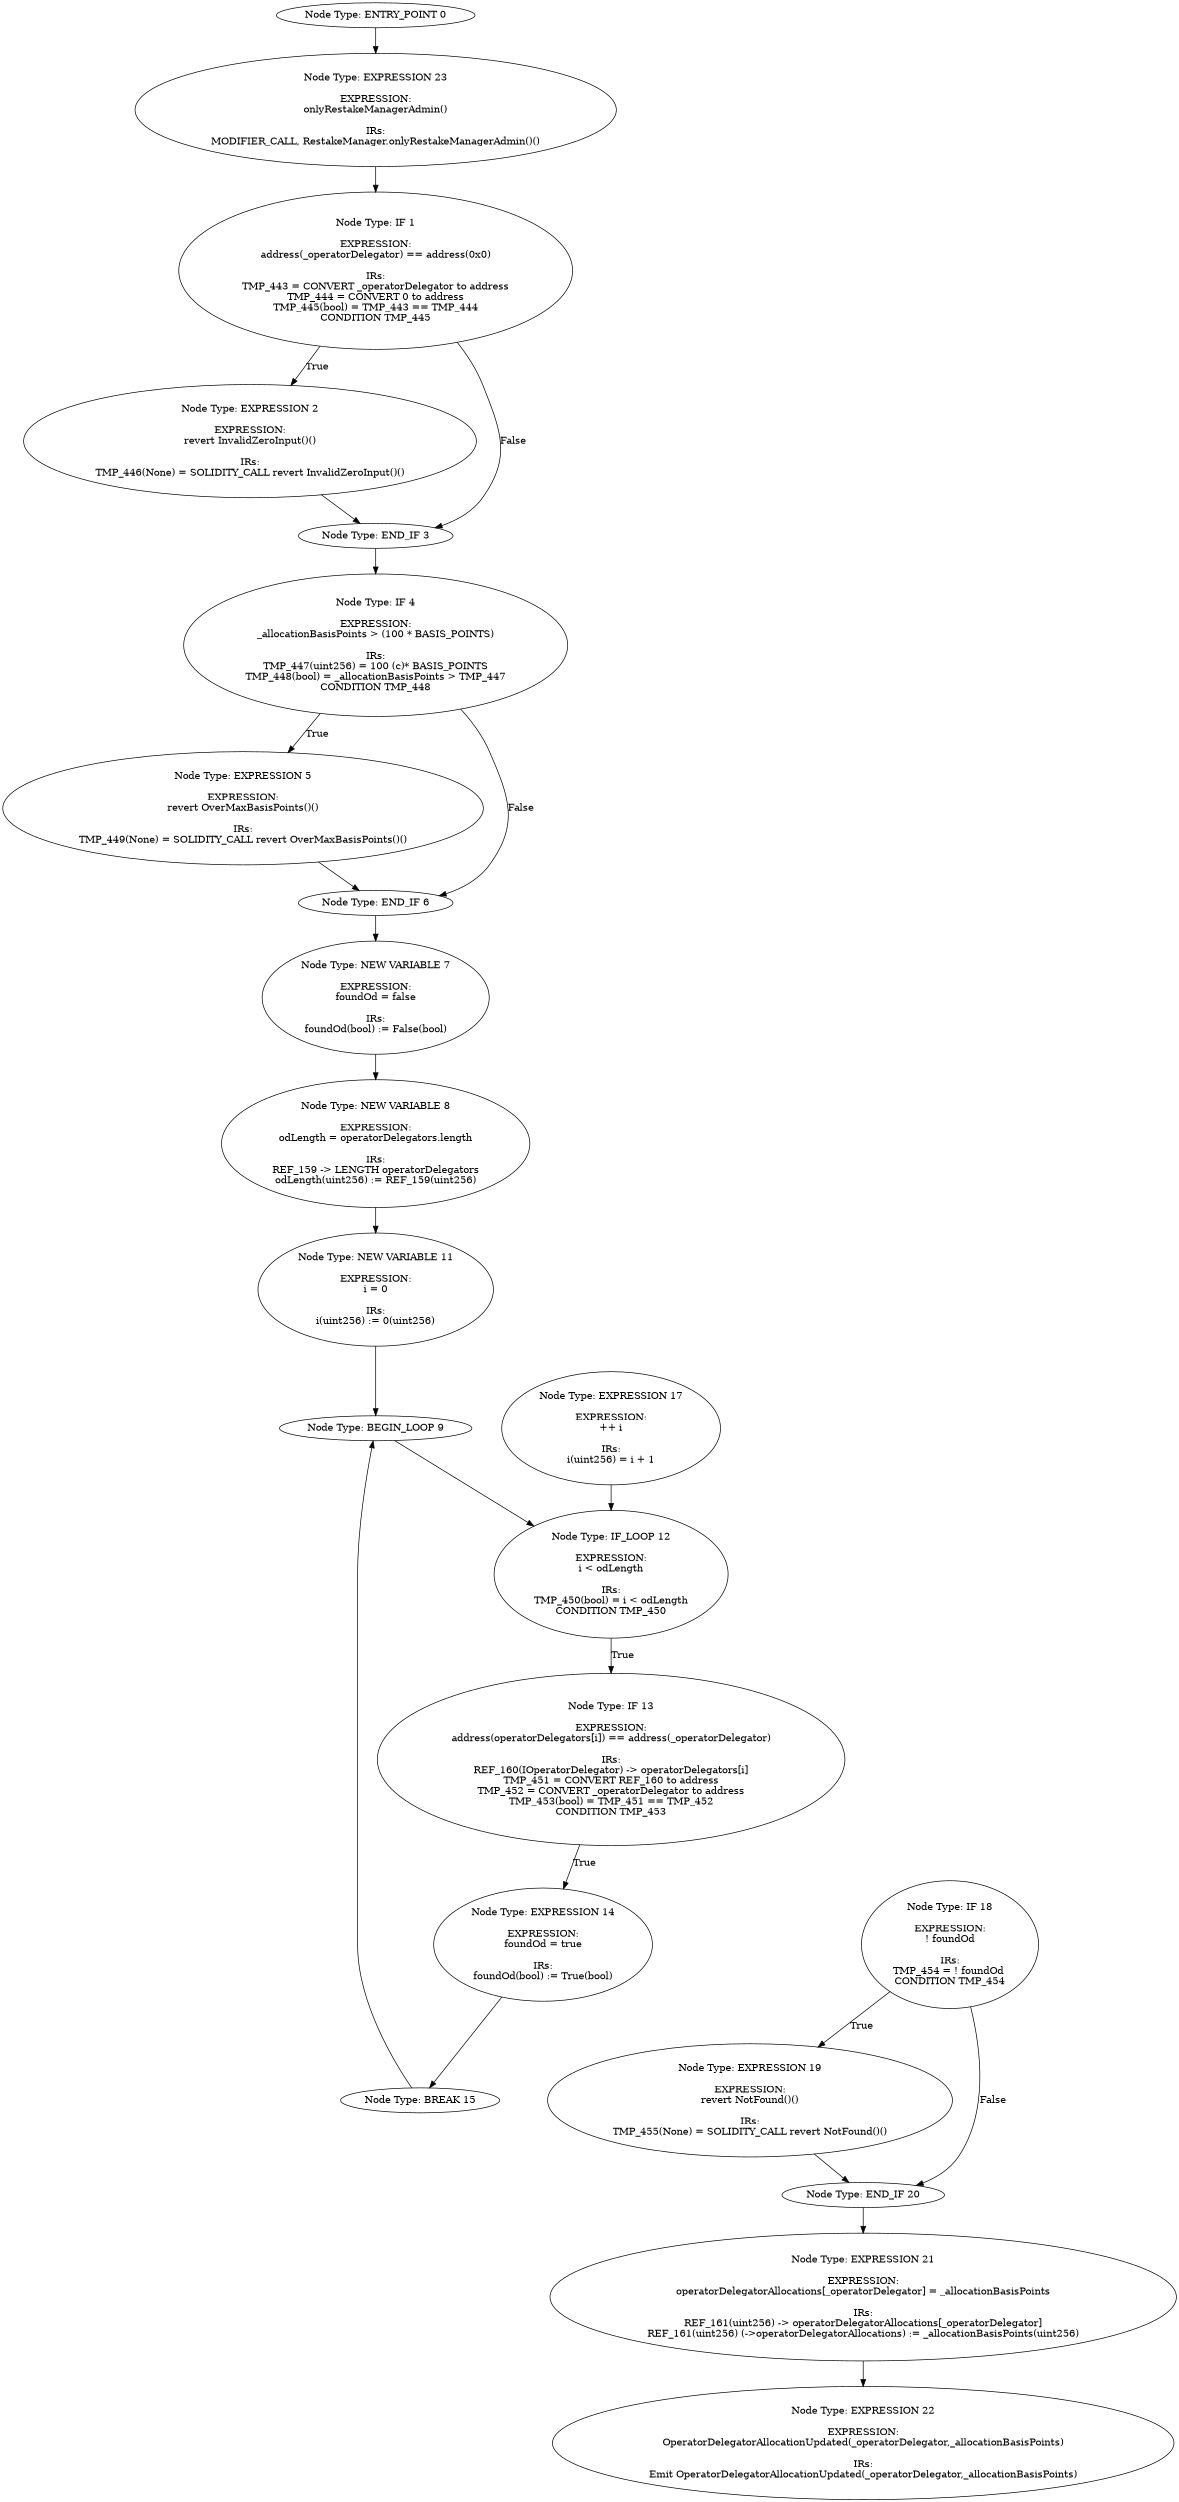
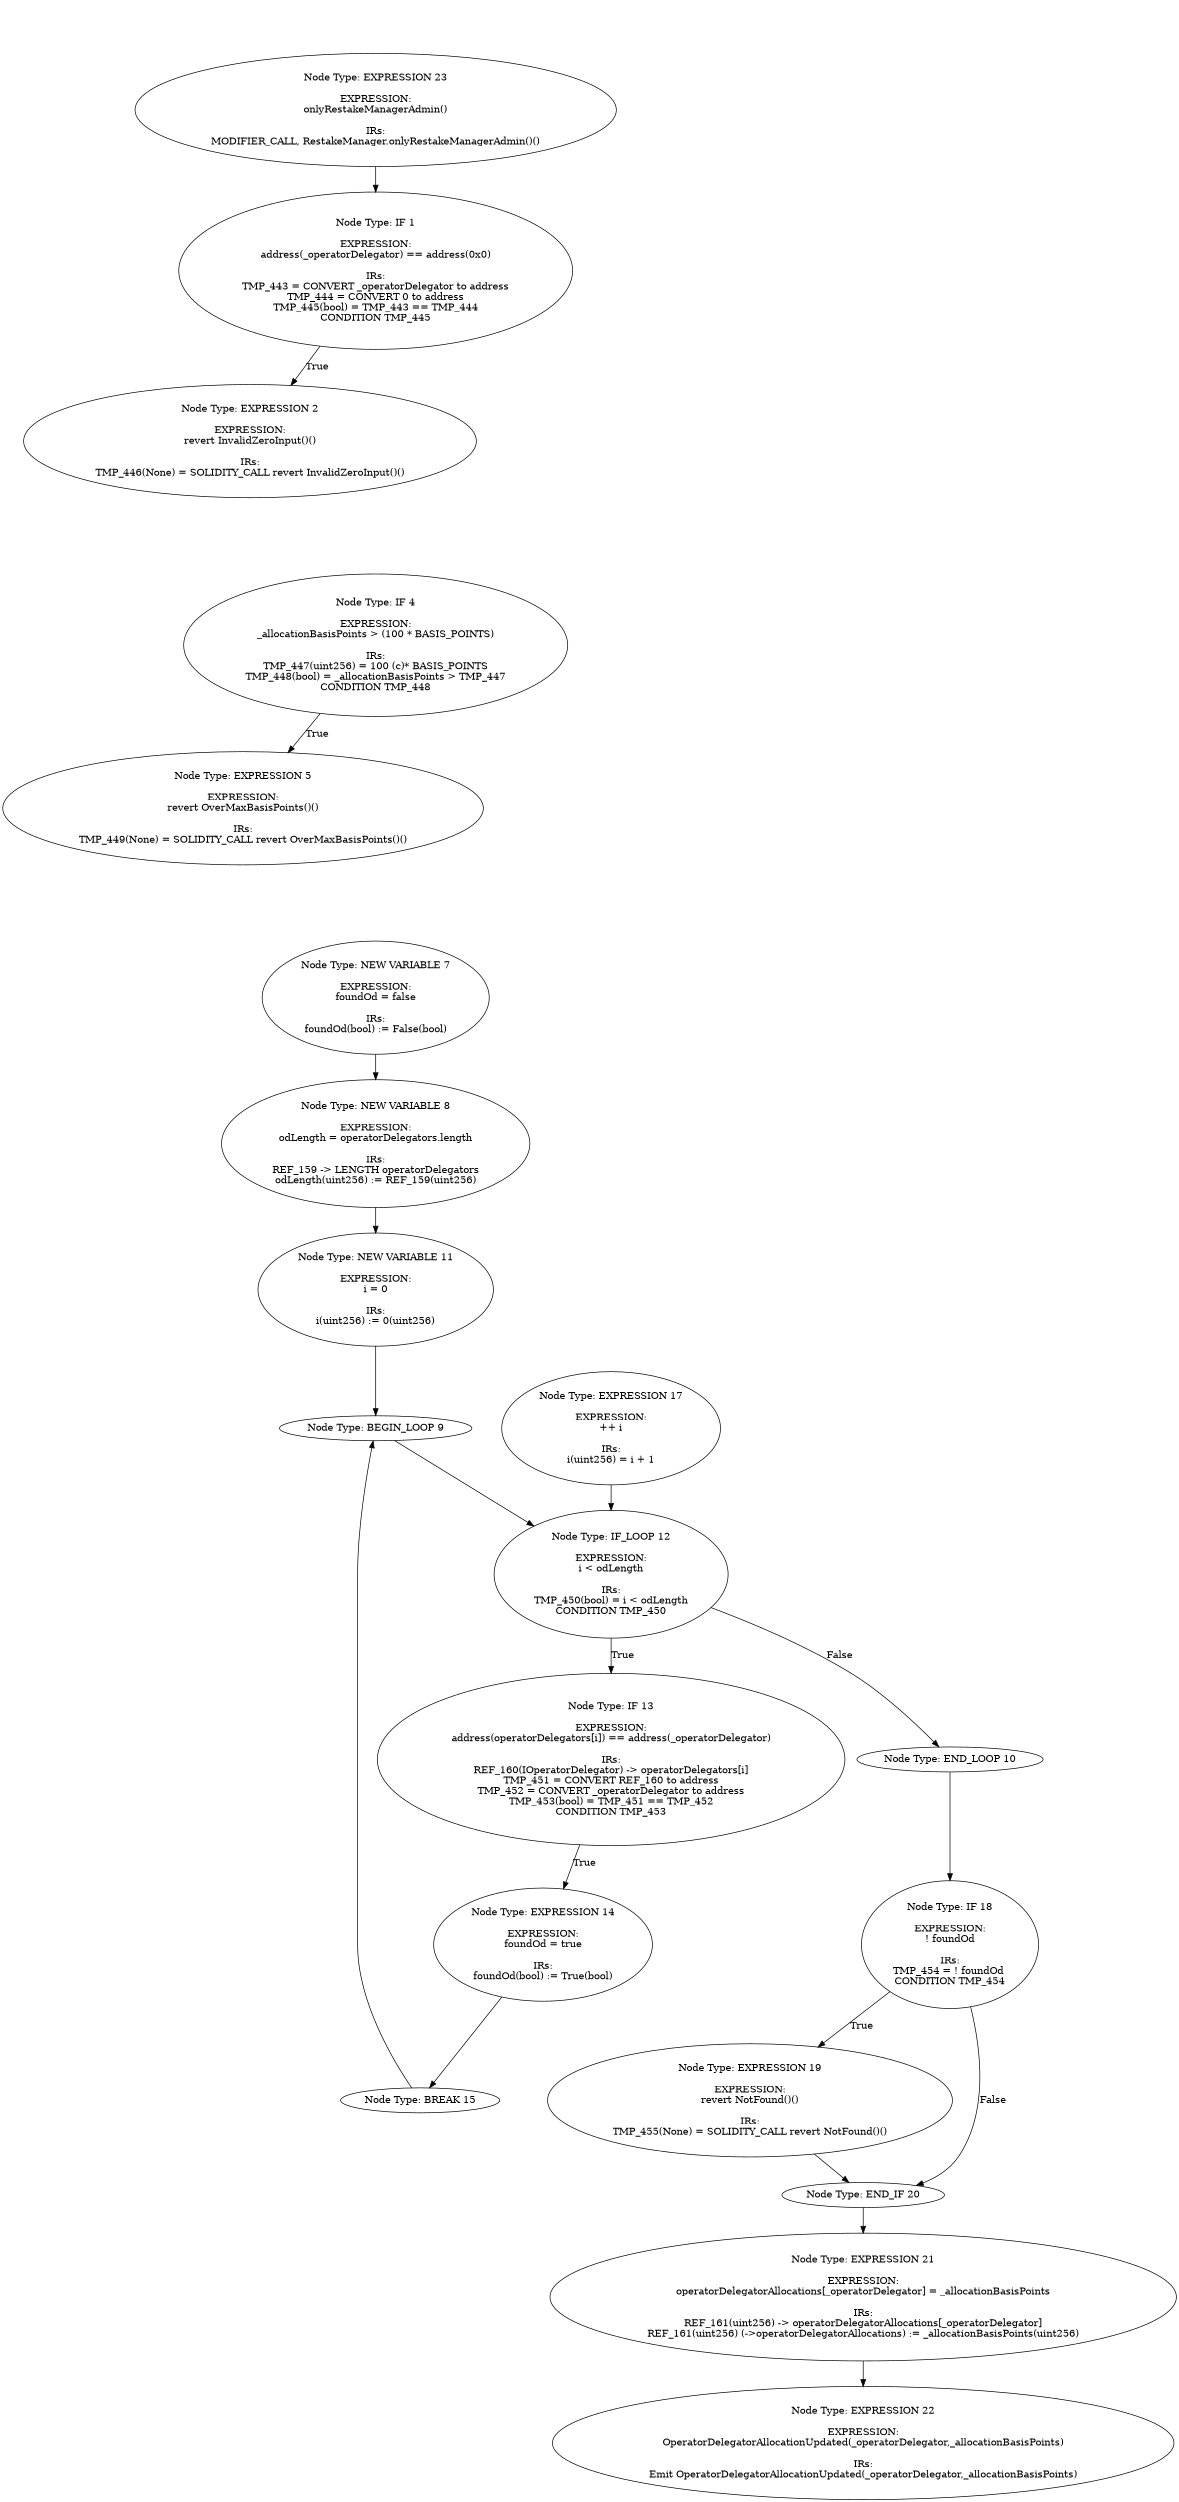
(376, 15) -> none
(376, 536) -> none
(376, 903) -> none
none -> (950, 1759)
